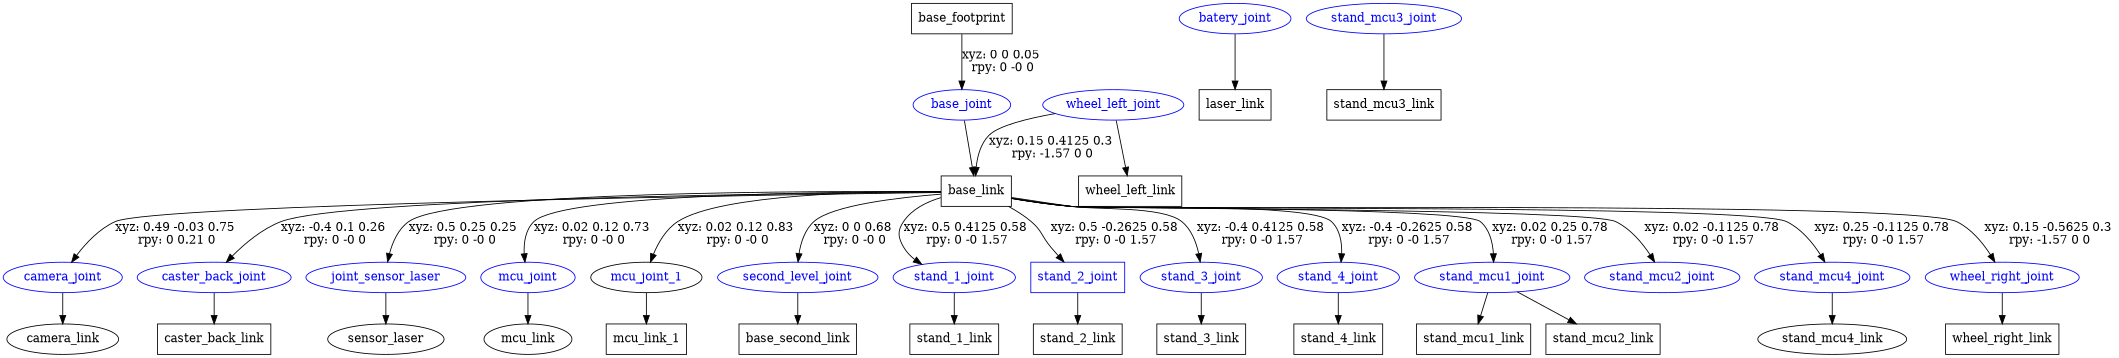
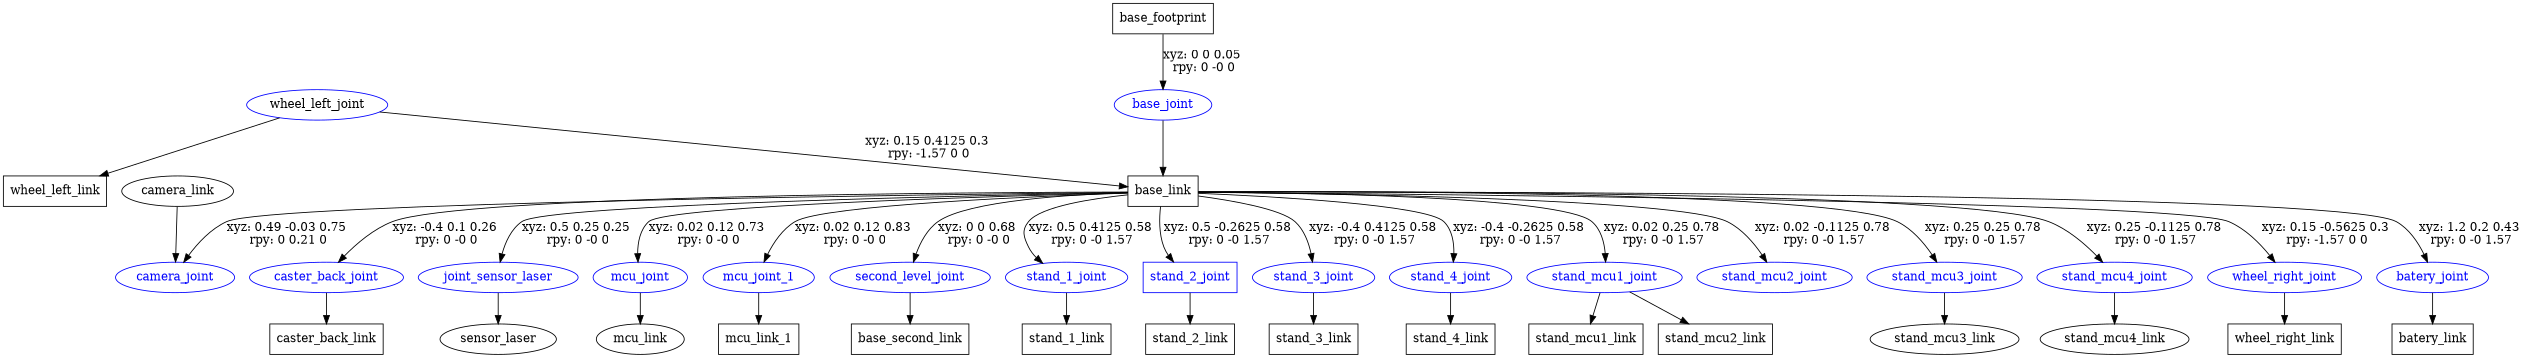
(1113, 105) -> (317, 105)
(1235, 105) -> (2433, 339)
(1384, 105) -> (1945, 339)
none -> (1573, 195)
none -> (1851, 196)
(646, 277) -> (759, 277)
(63, 304) -> (176, 230)
